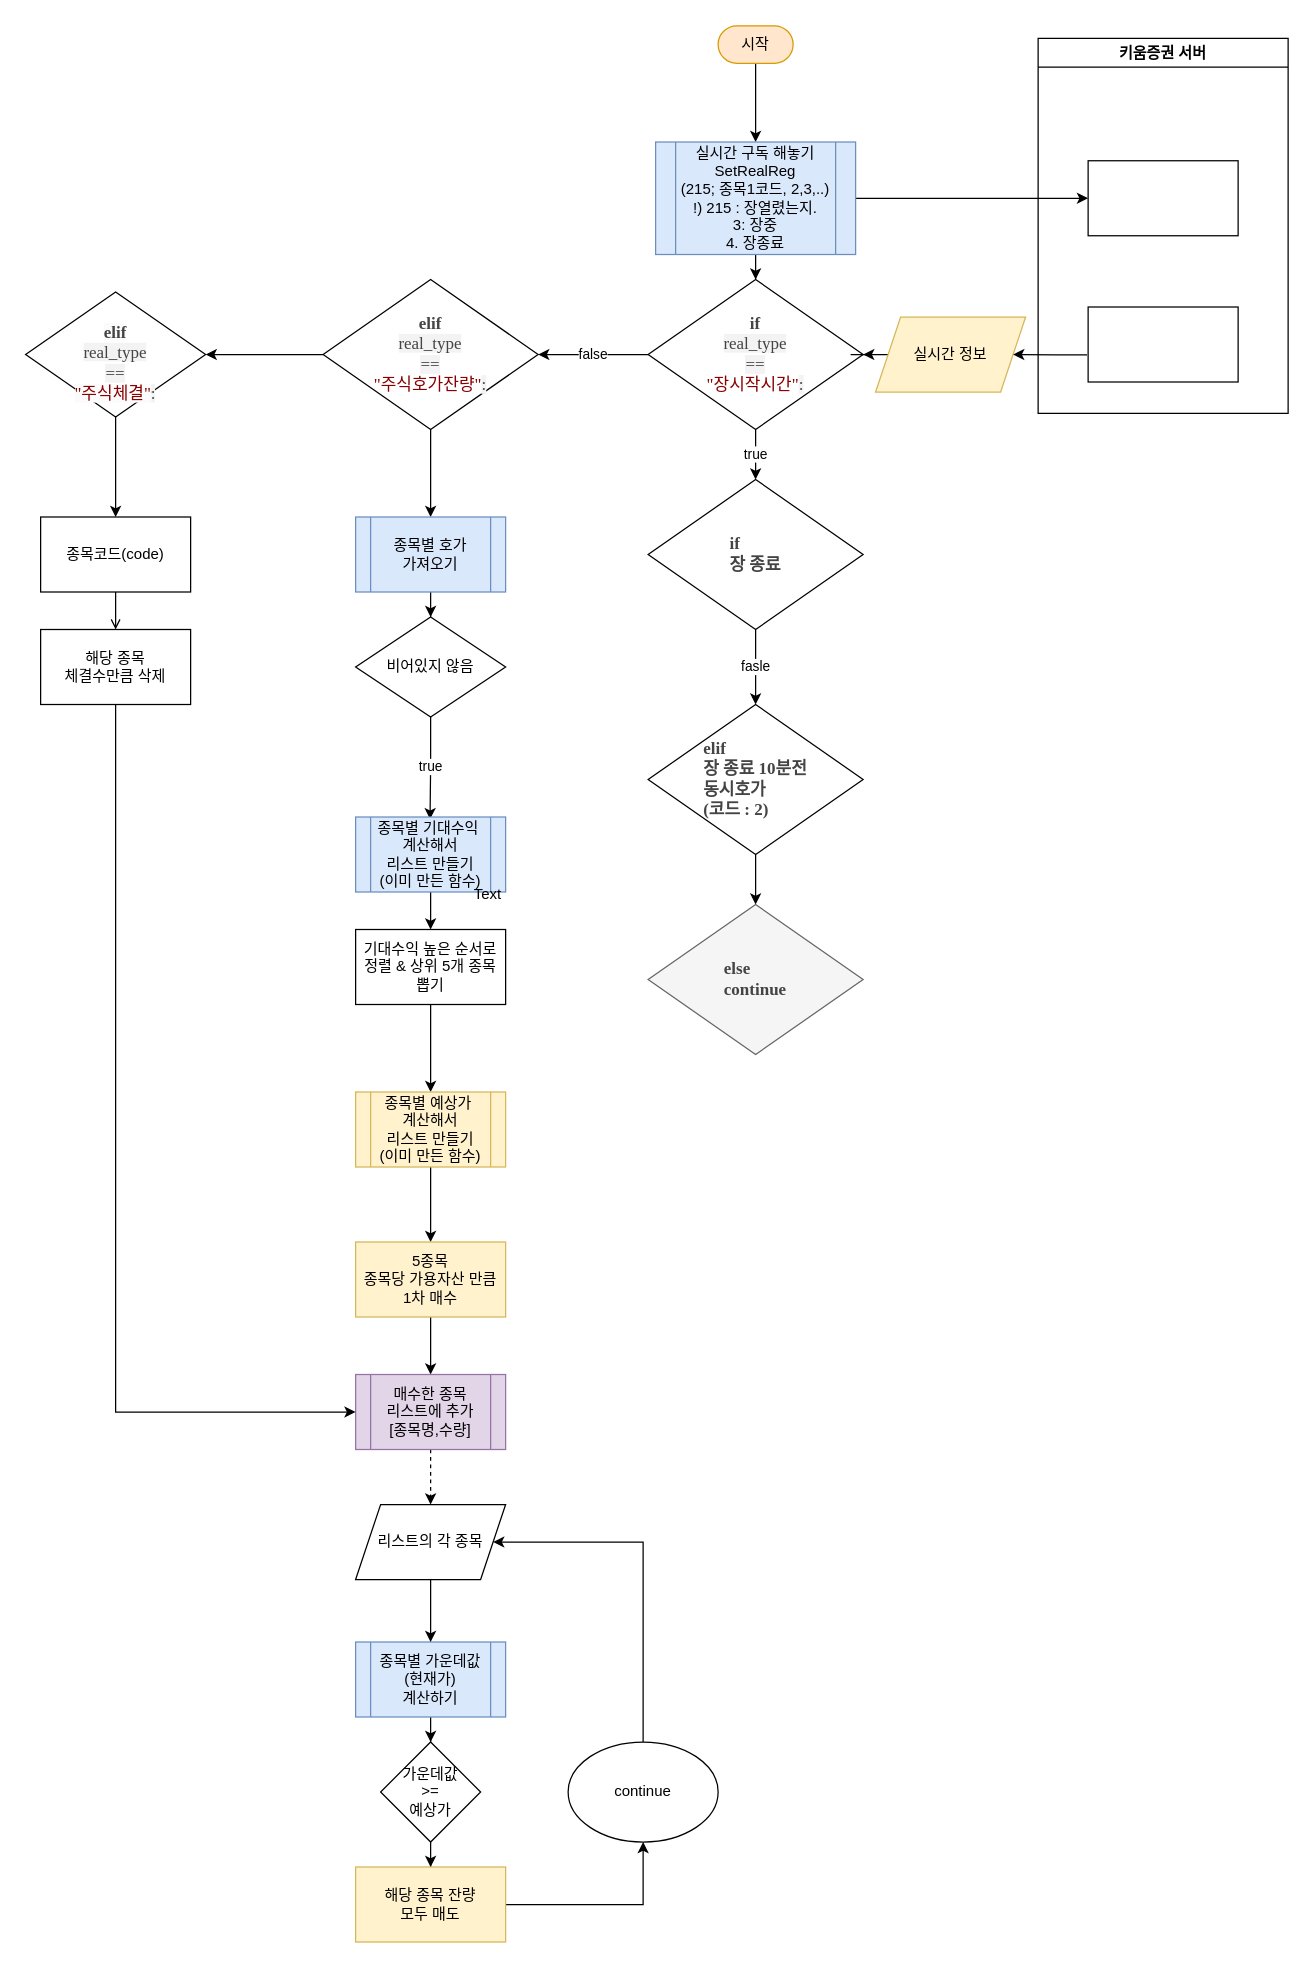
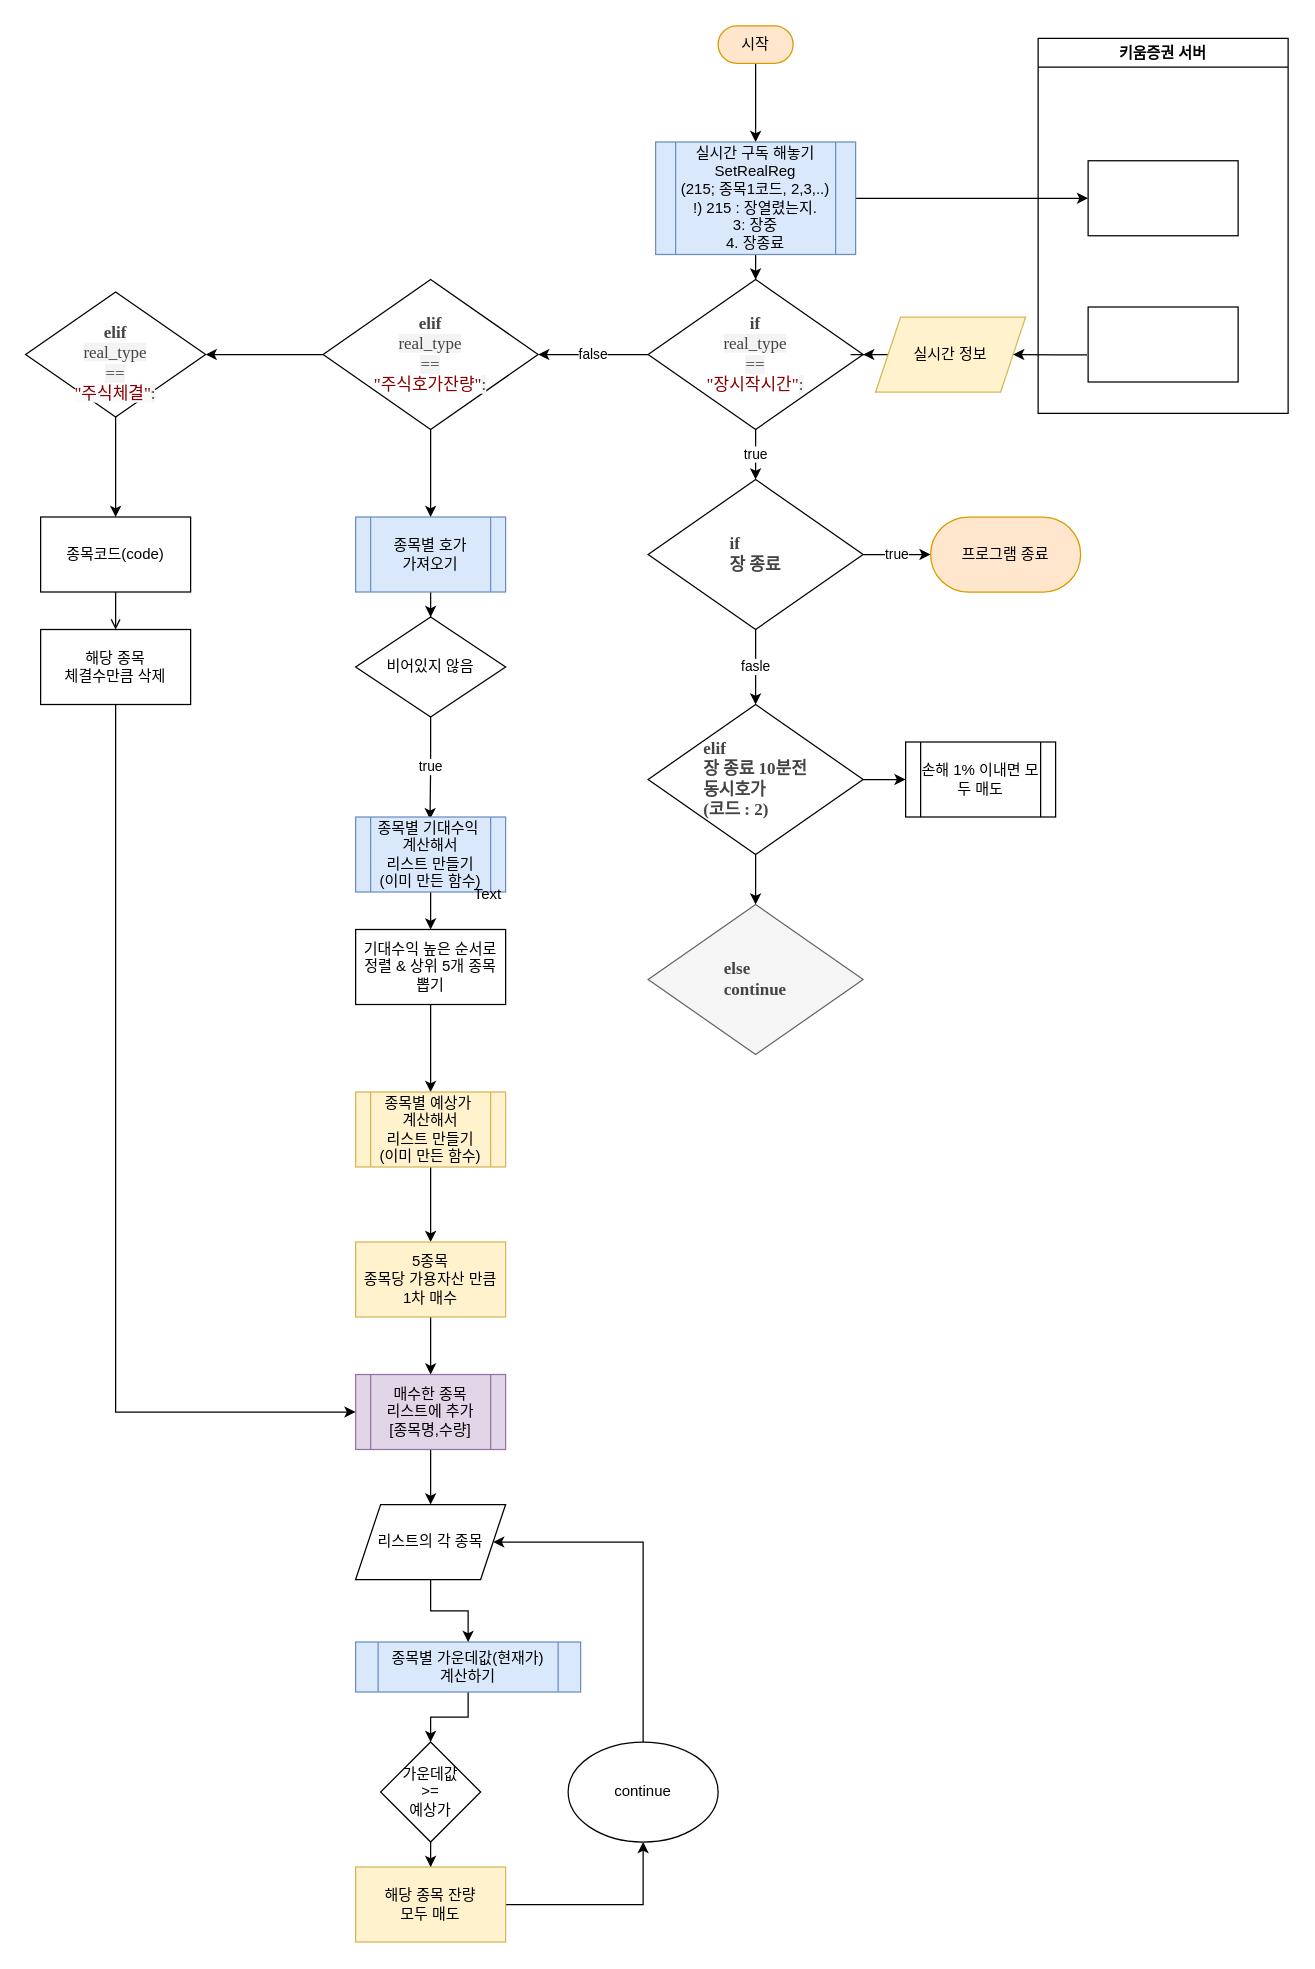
none -> (892, 554)
none -> (1006, 554)
none -> (887, 779)
none -> (981, 779)
(431, 1473) -> (431, 1473)
(431, 1679) -> (468, 1667)
